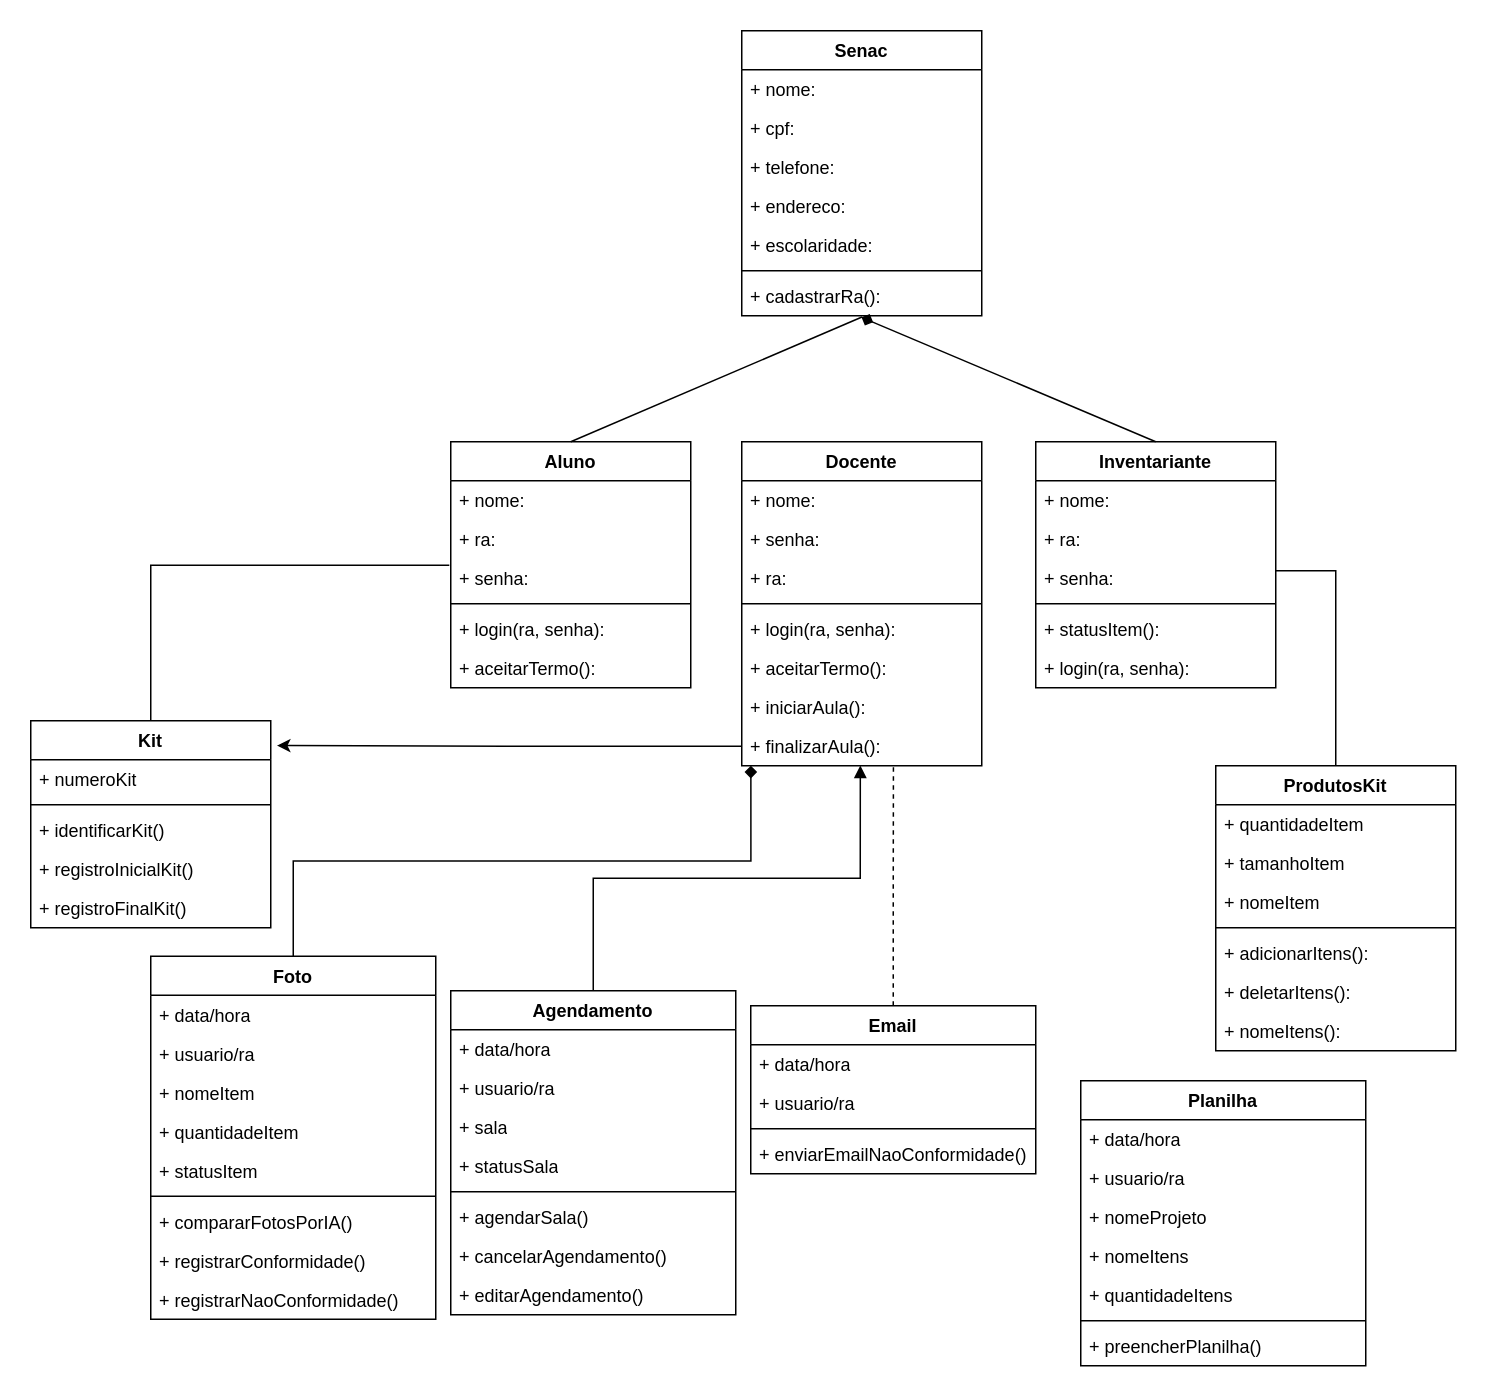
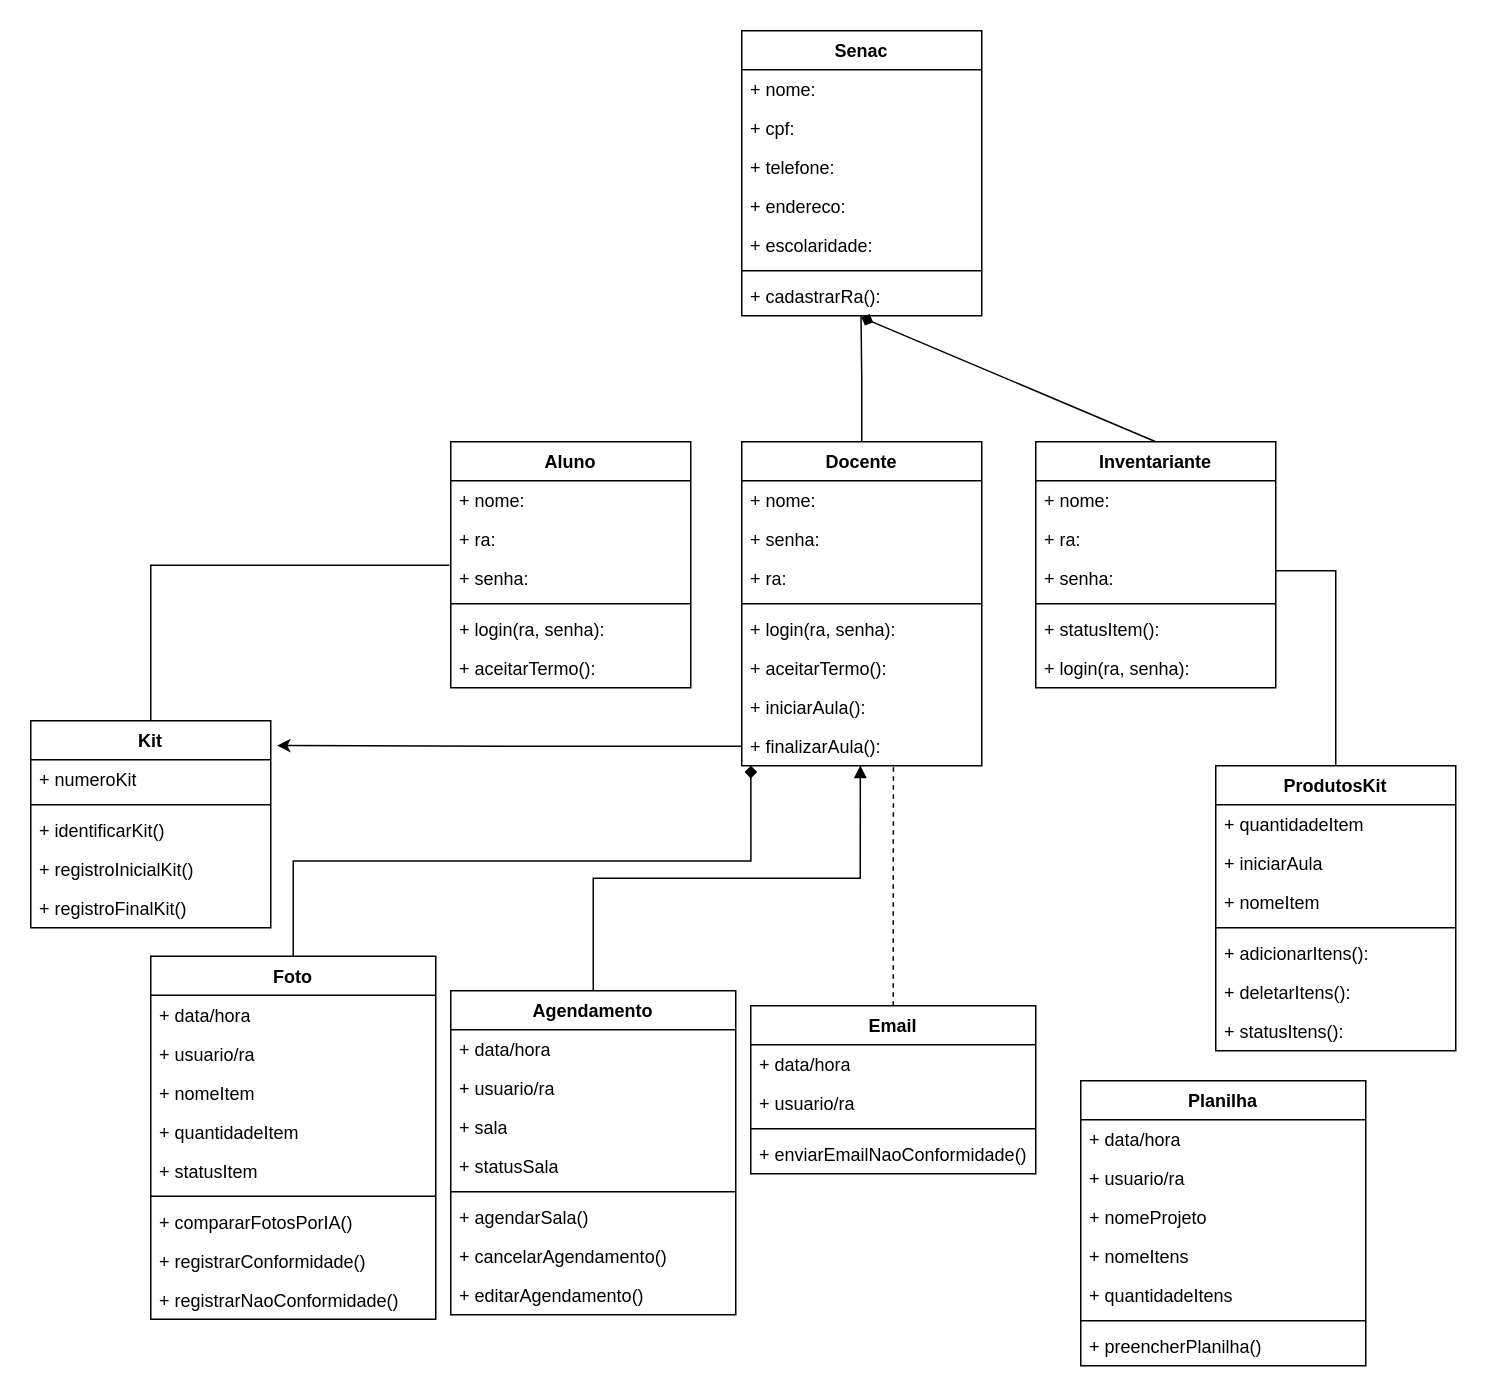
(715, 380) -> none
none -> (862, 381)
(1288, 865) -> (1279, 865)
(1291, 1033) -> (1301, 1033)
